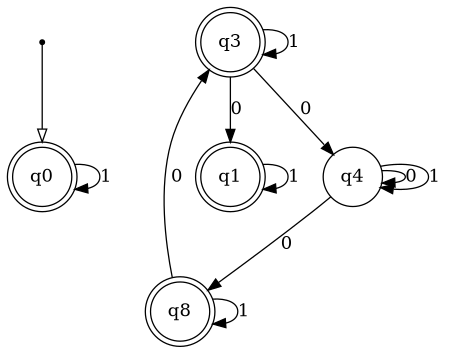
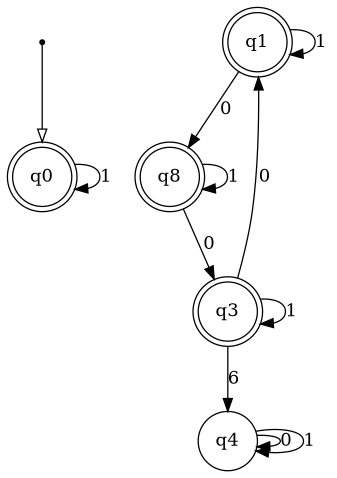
(306, 110) -> (234, 379)
(275, 240) -> (217, 104)
